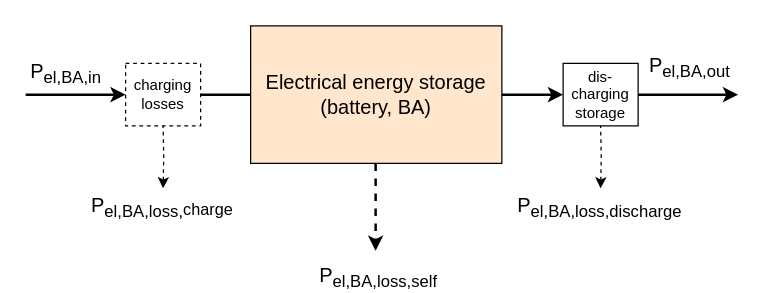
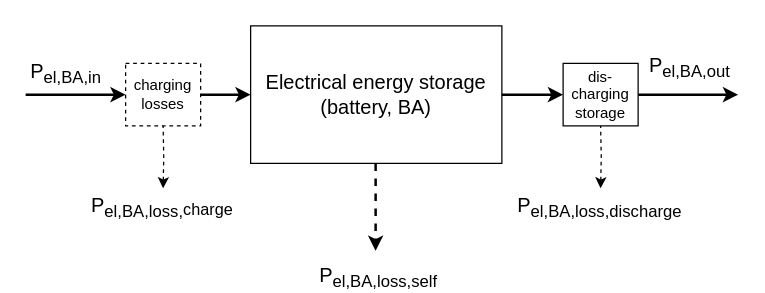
(243, 94) -> (238, 94)
(376, 94) -> (376, 94)
